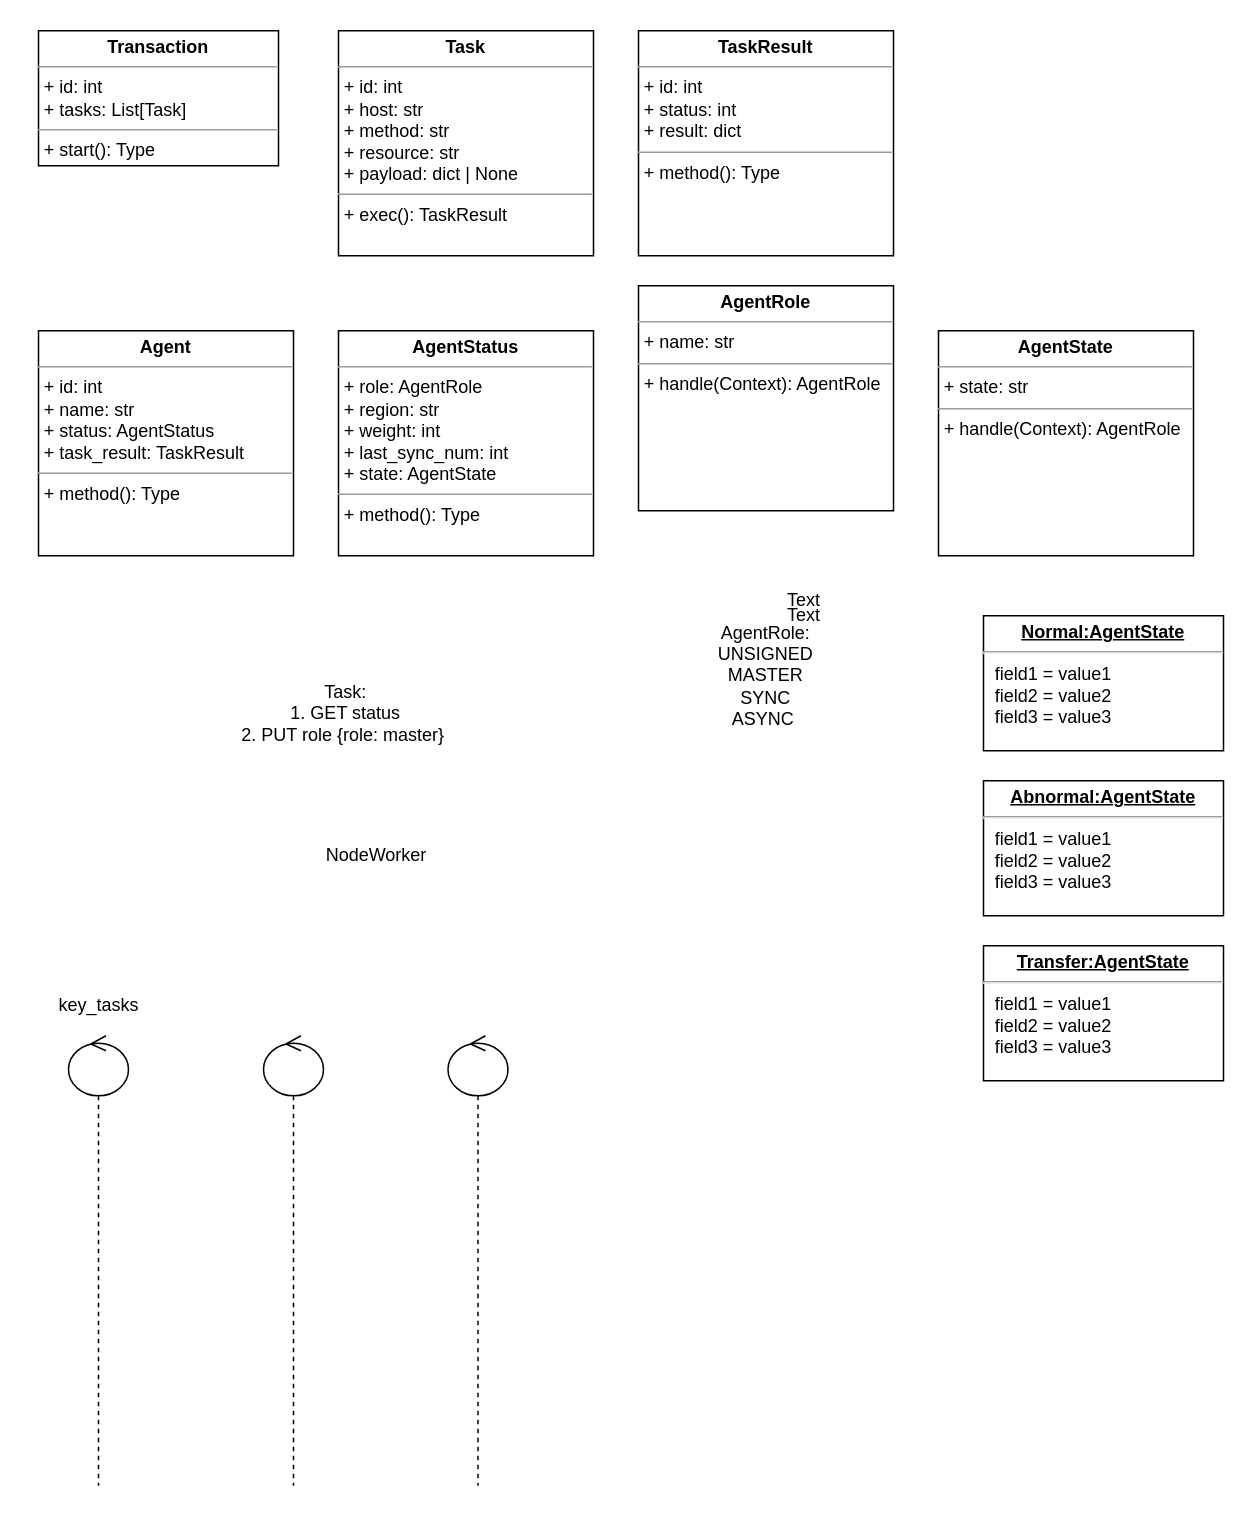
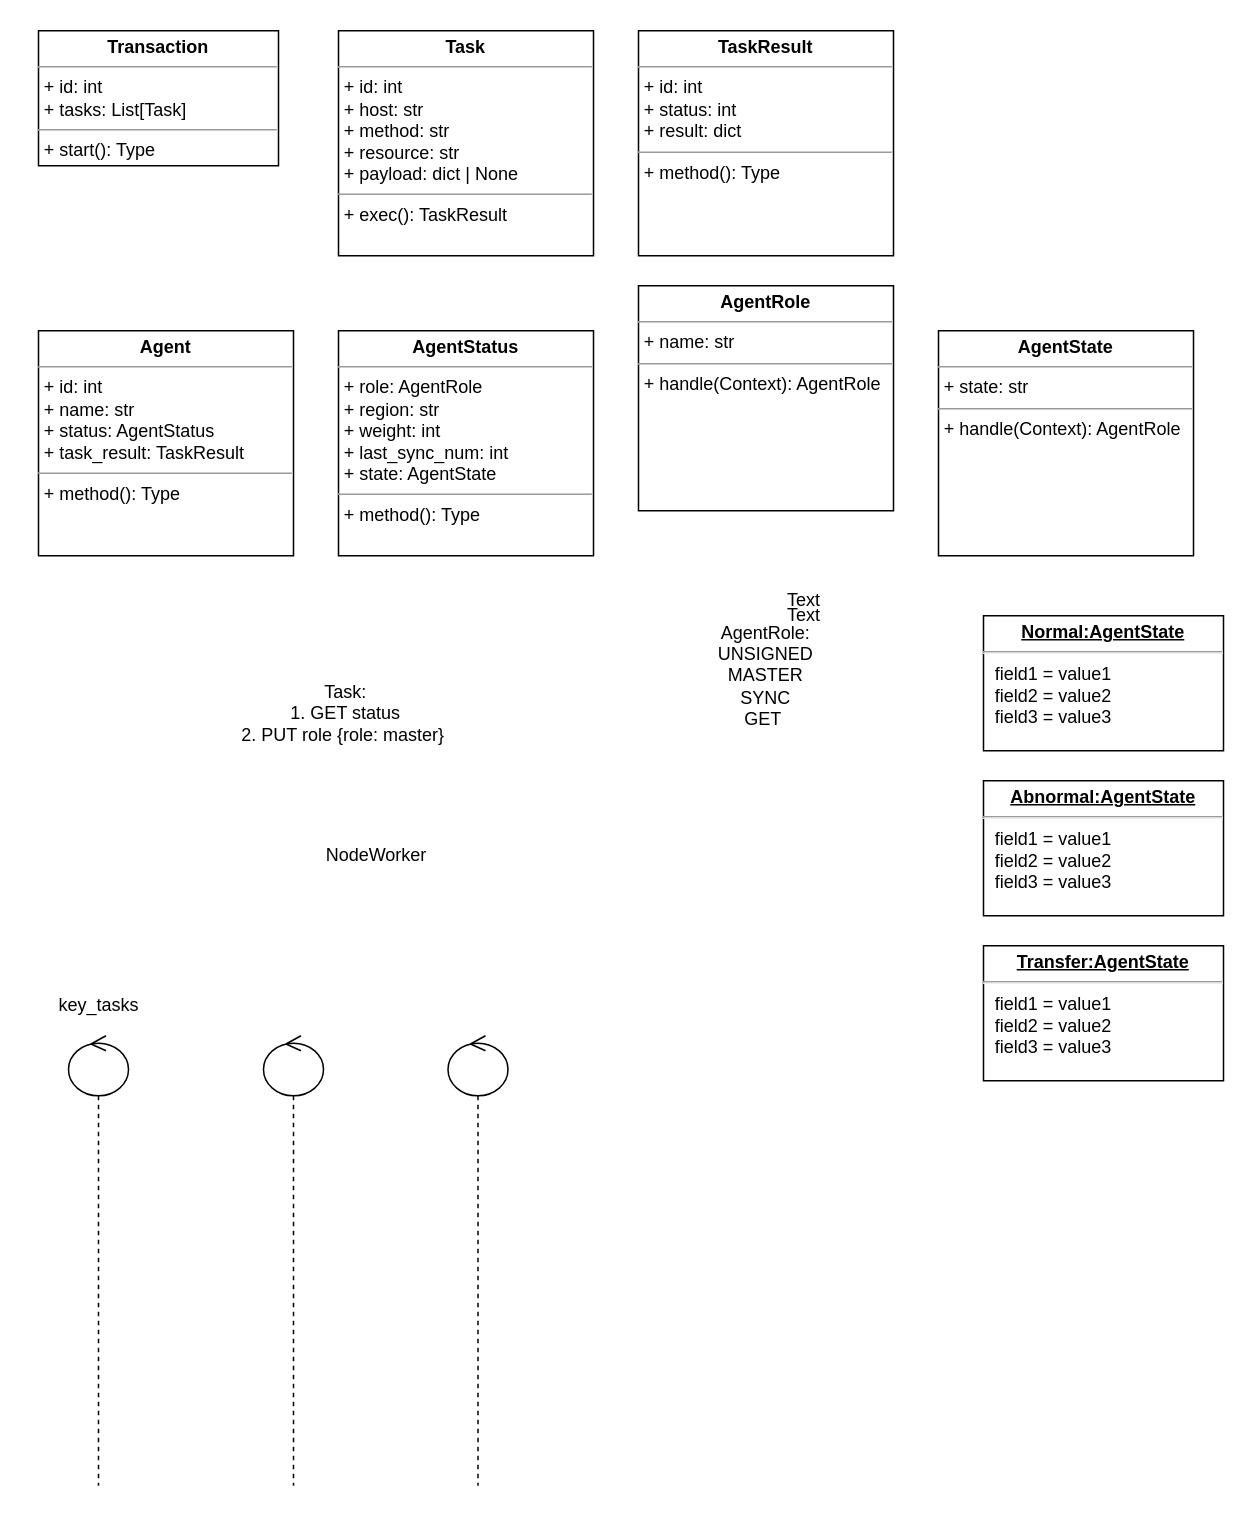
(766, 676) -> (766, 676)
